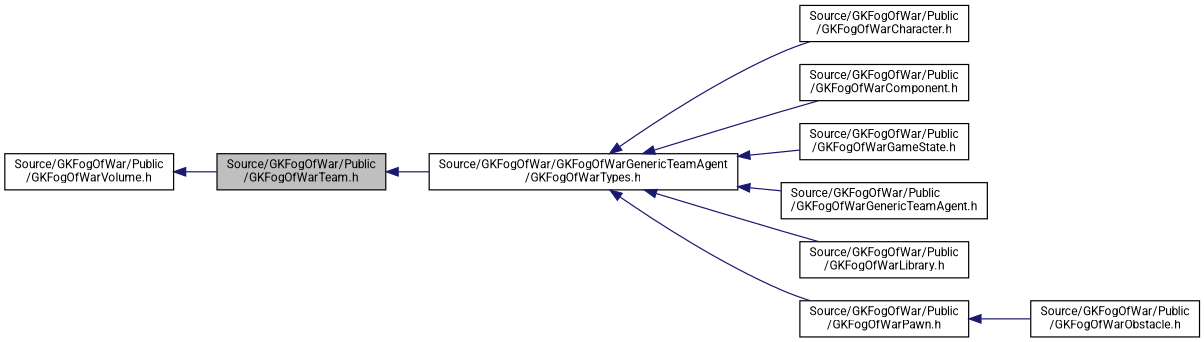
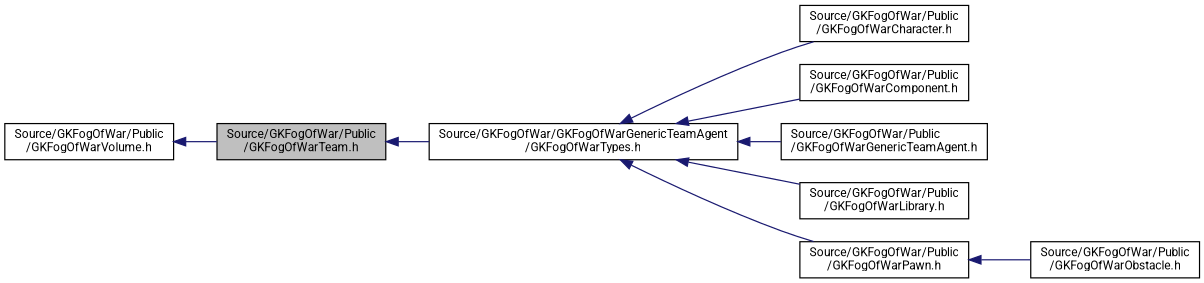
(884, 142) -> none
